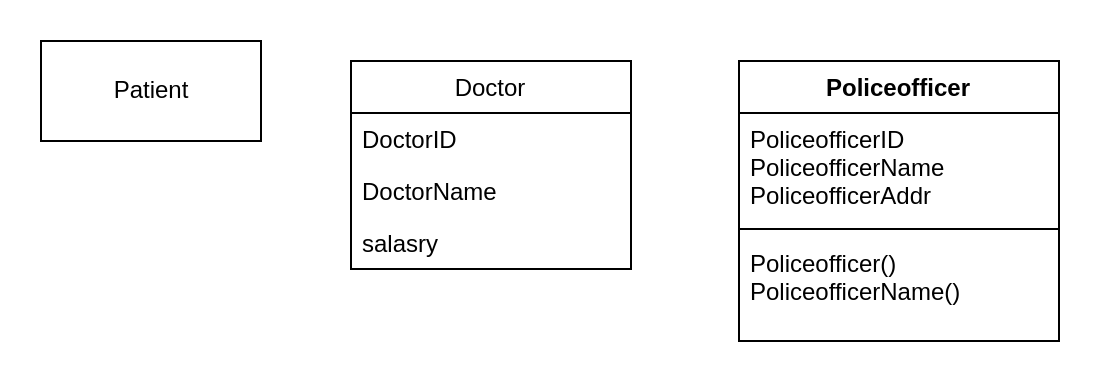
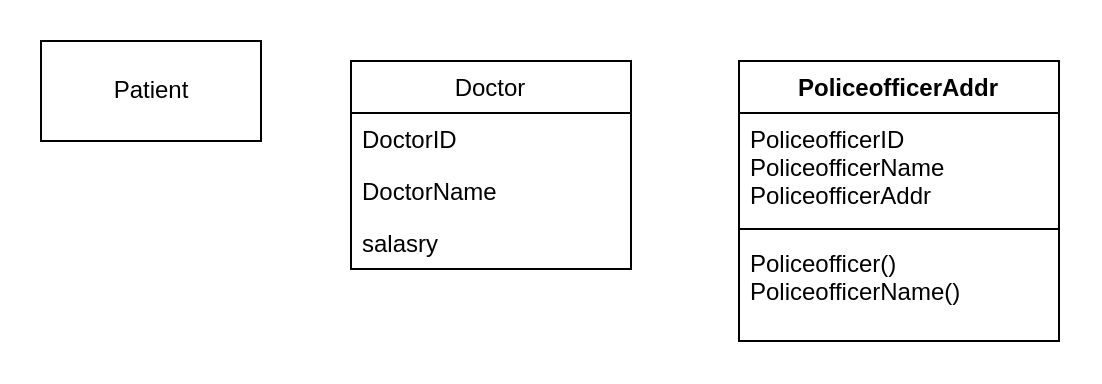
(898, 88) -> (898, 88)
